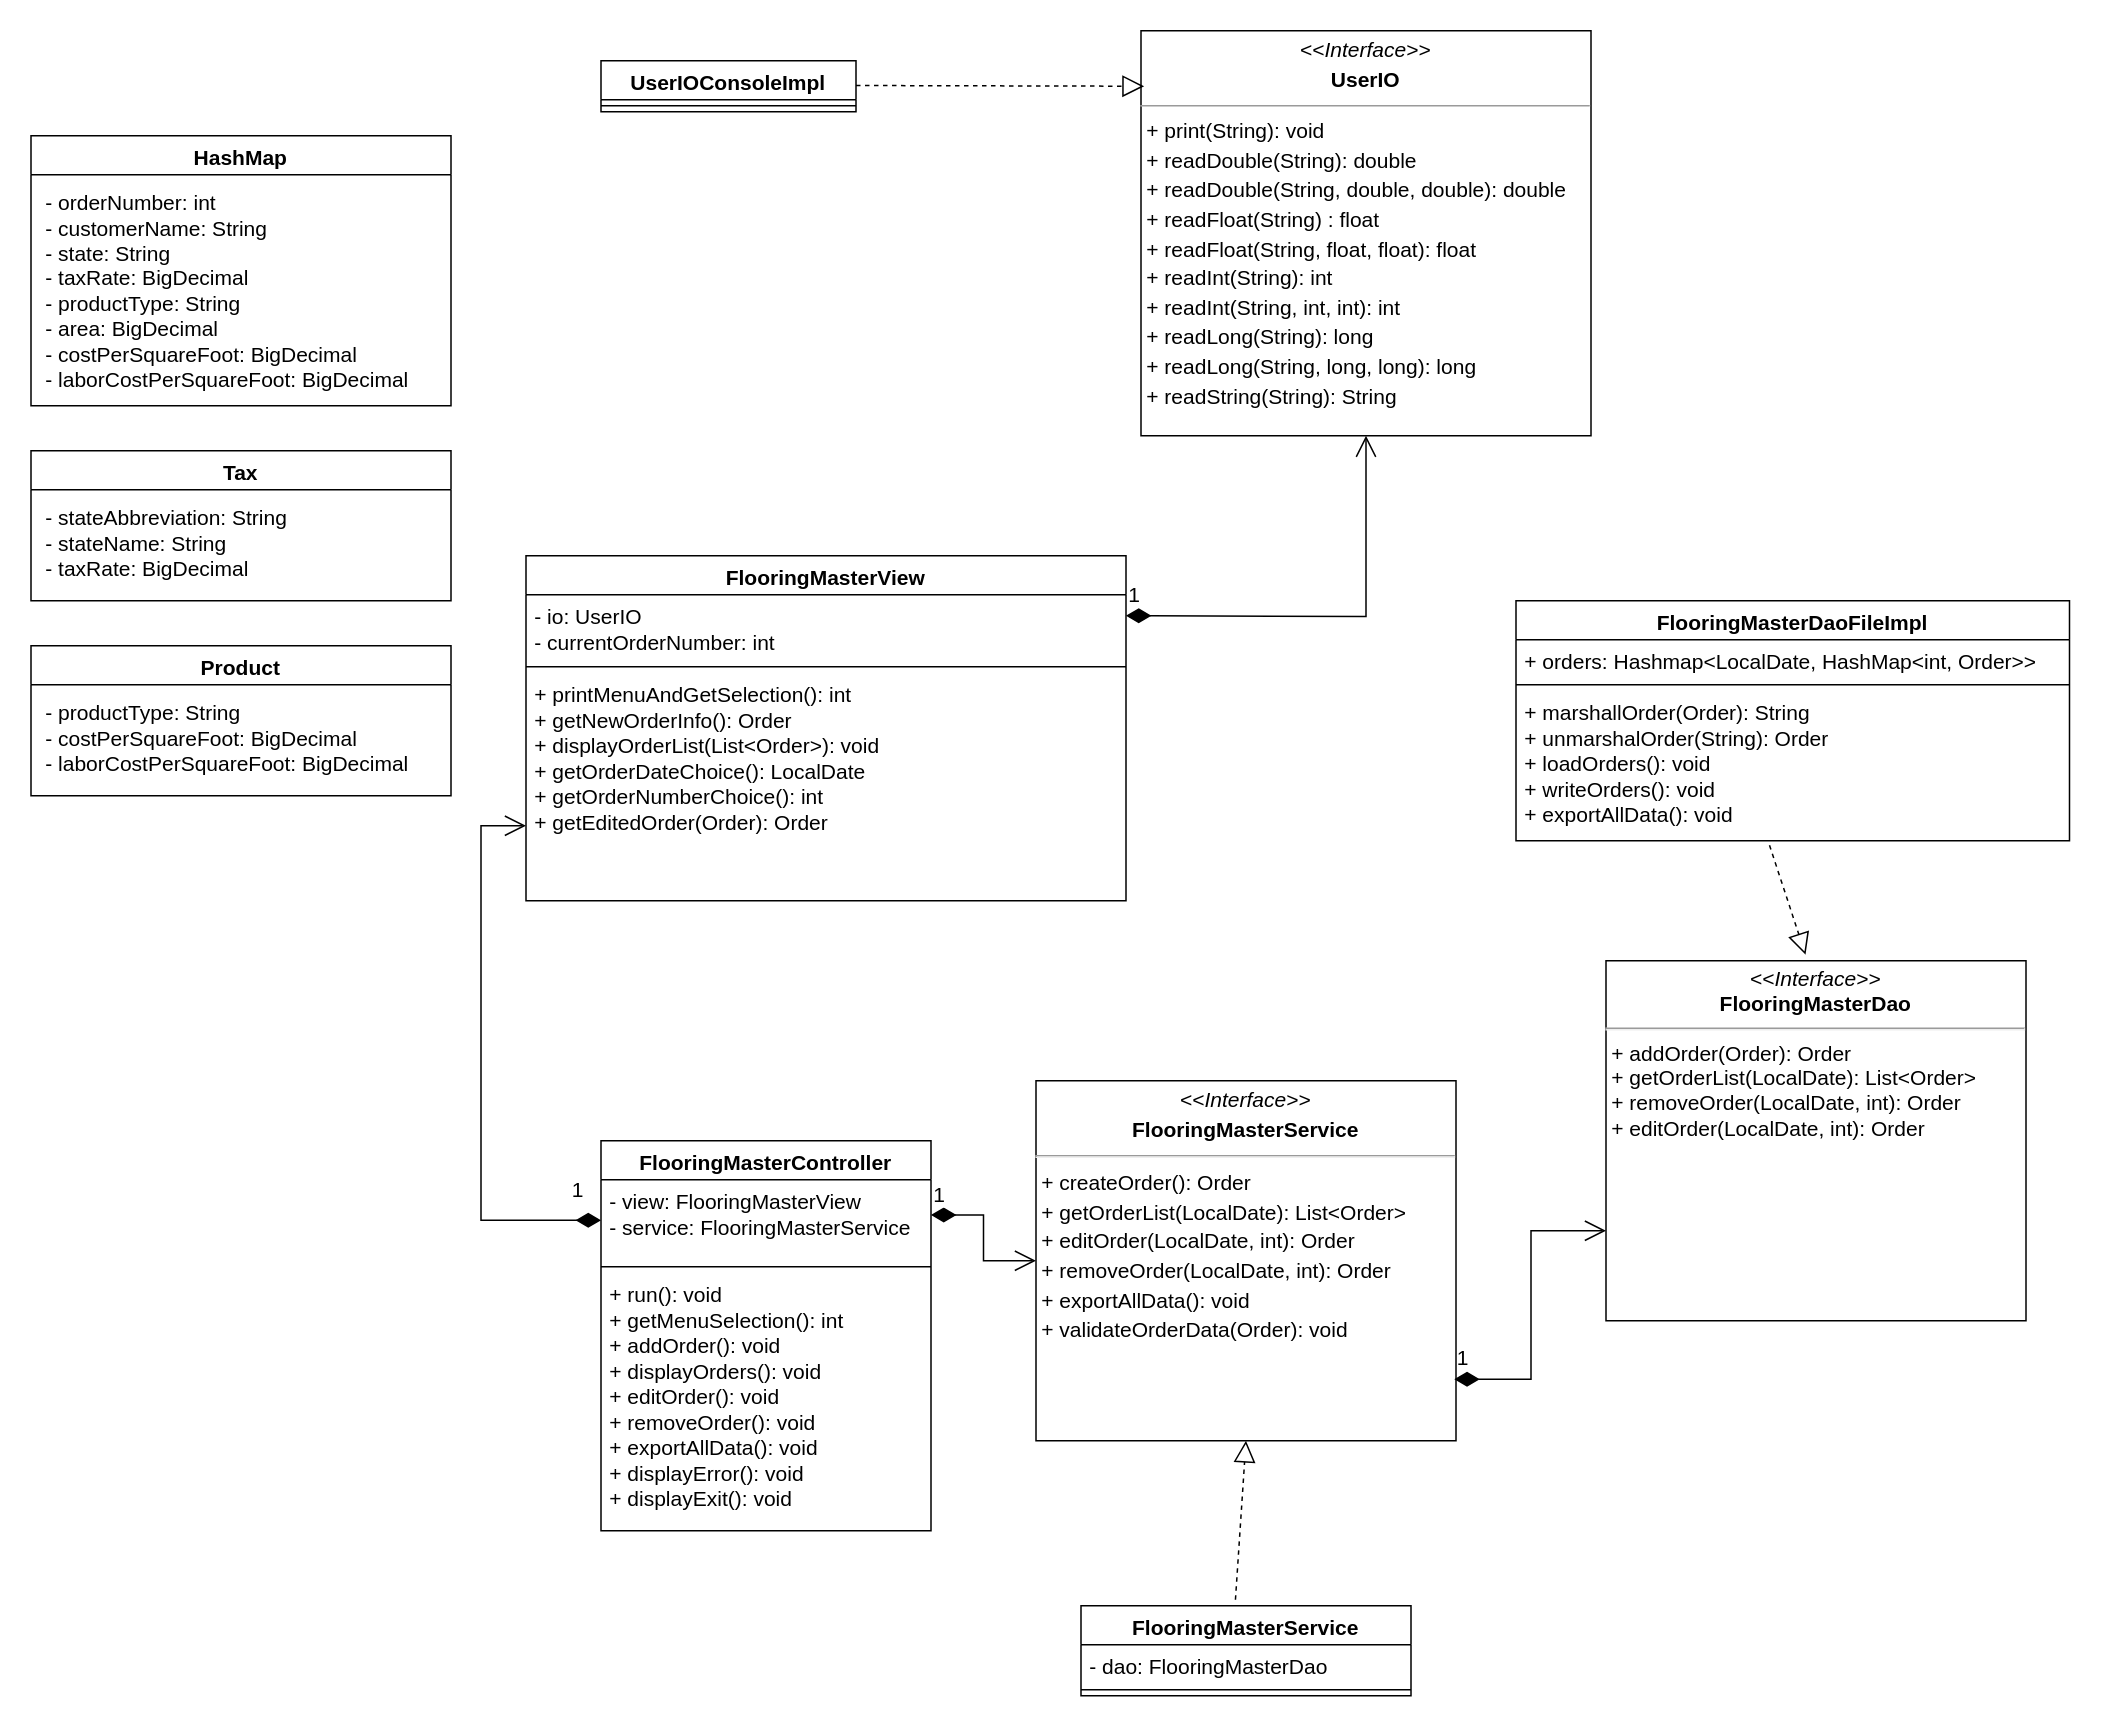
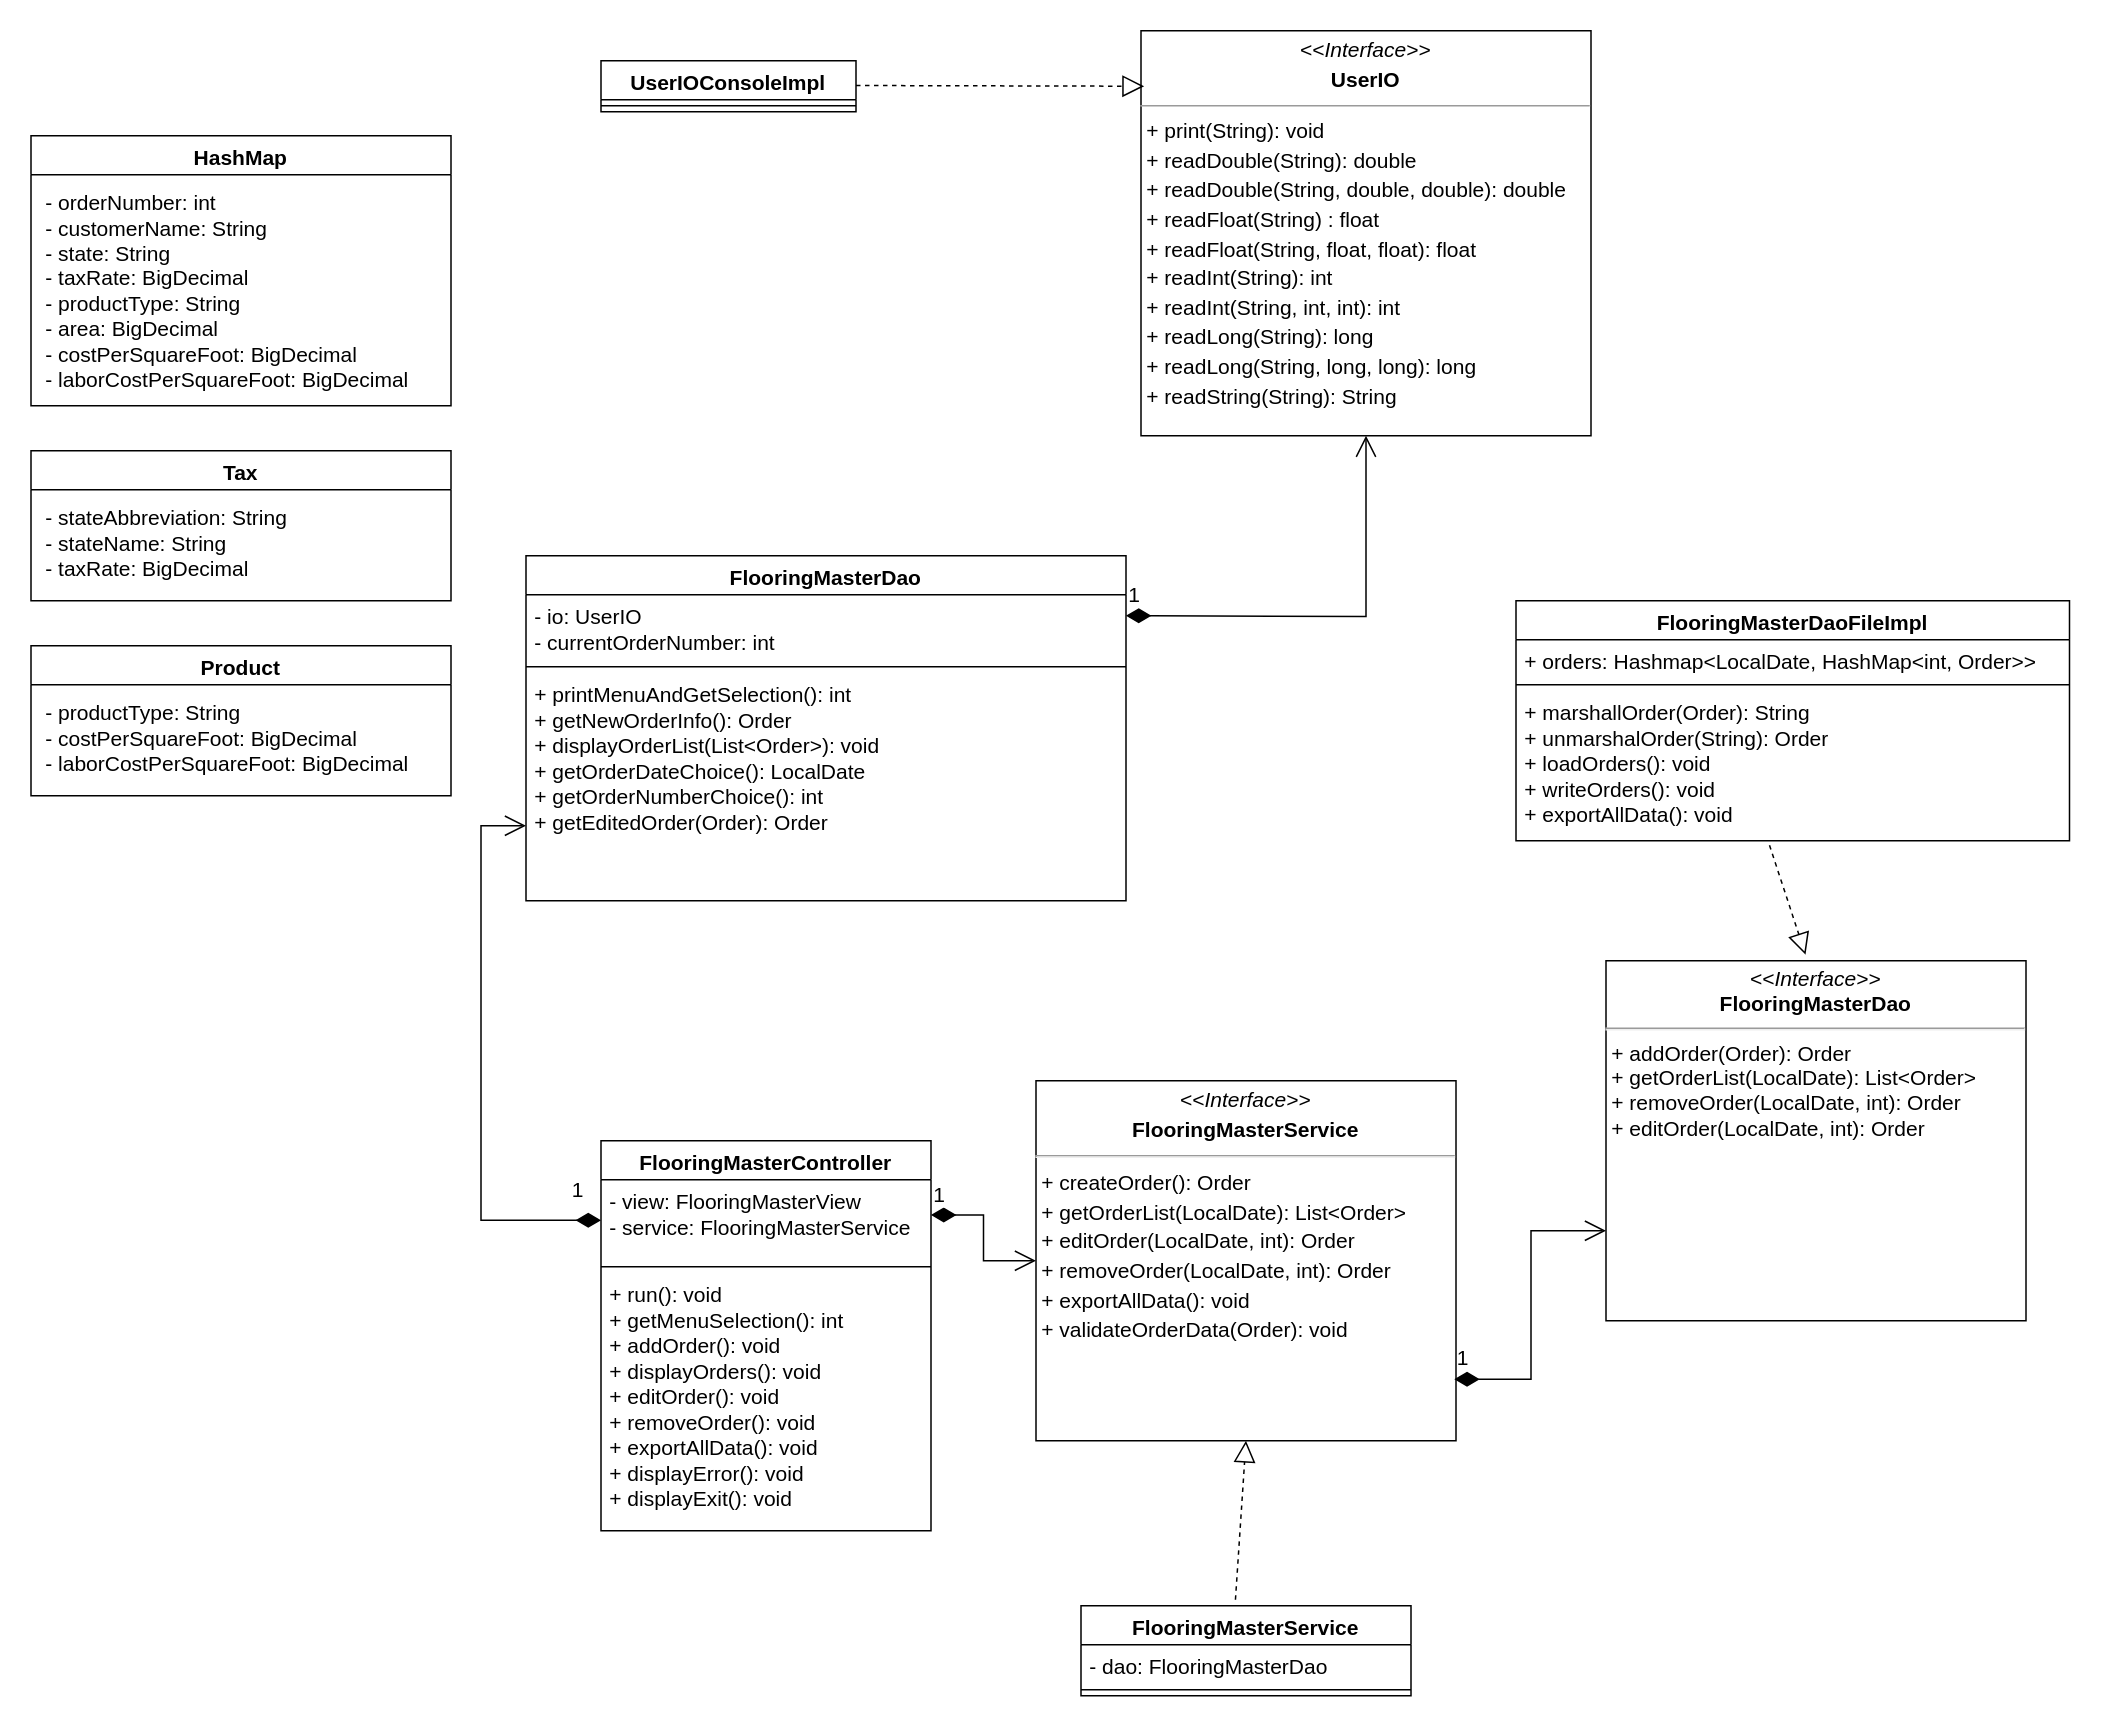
(825, 578) -> (825, 578)
